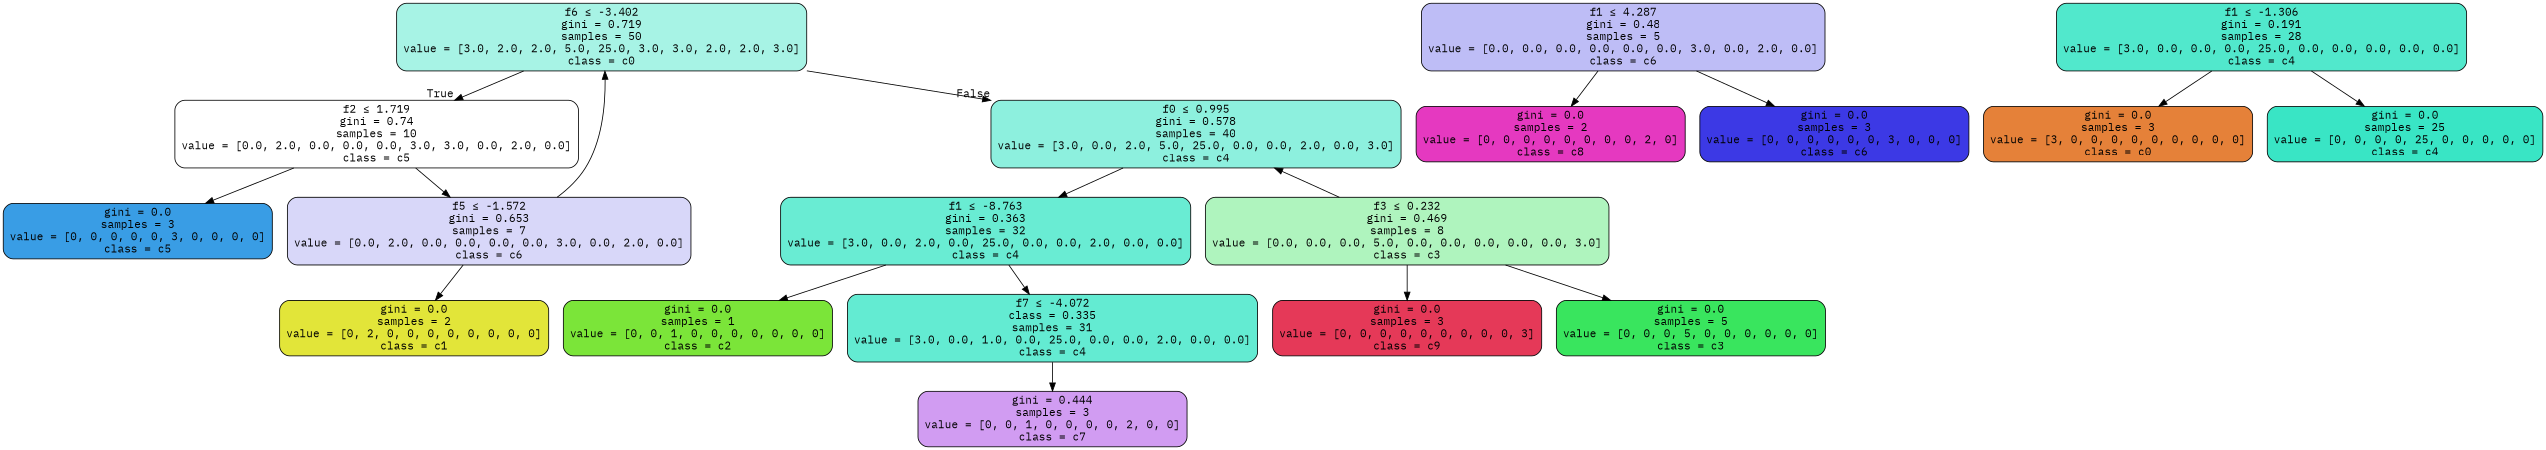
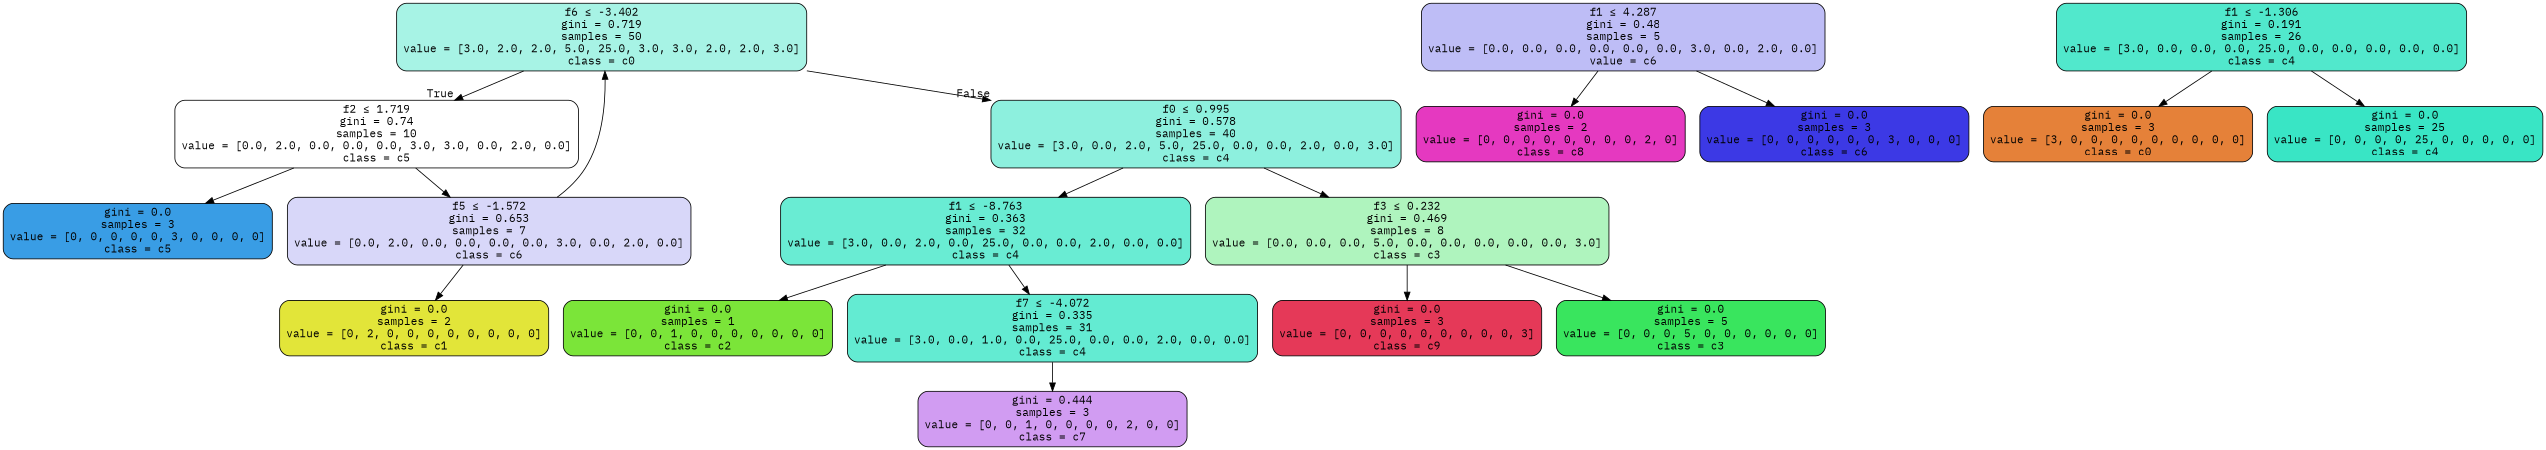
(2262, 37) -> (2262, 37)
(1623, 61) -> (1623, 61)
(1311, 184) -> (1293, 181)
(1053, 316) -> (1053, 316)
